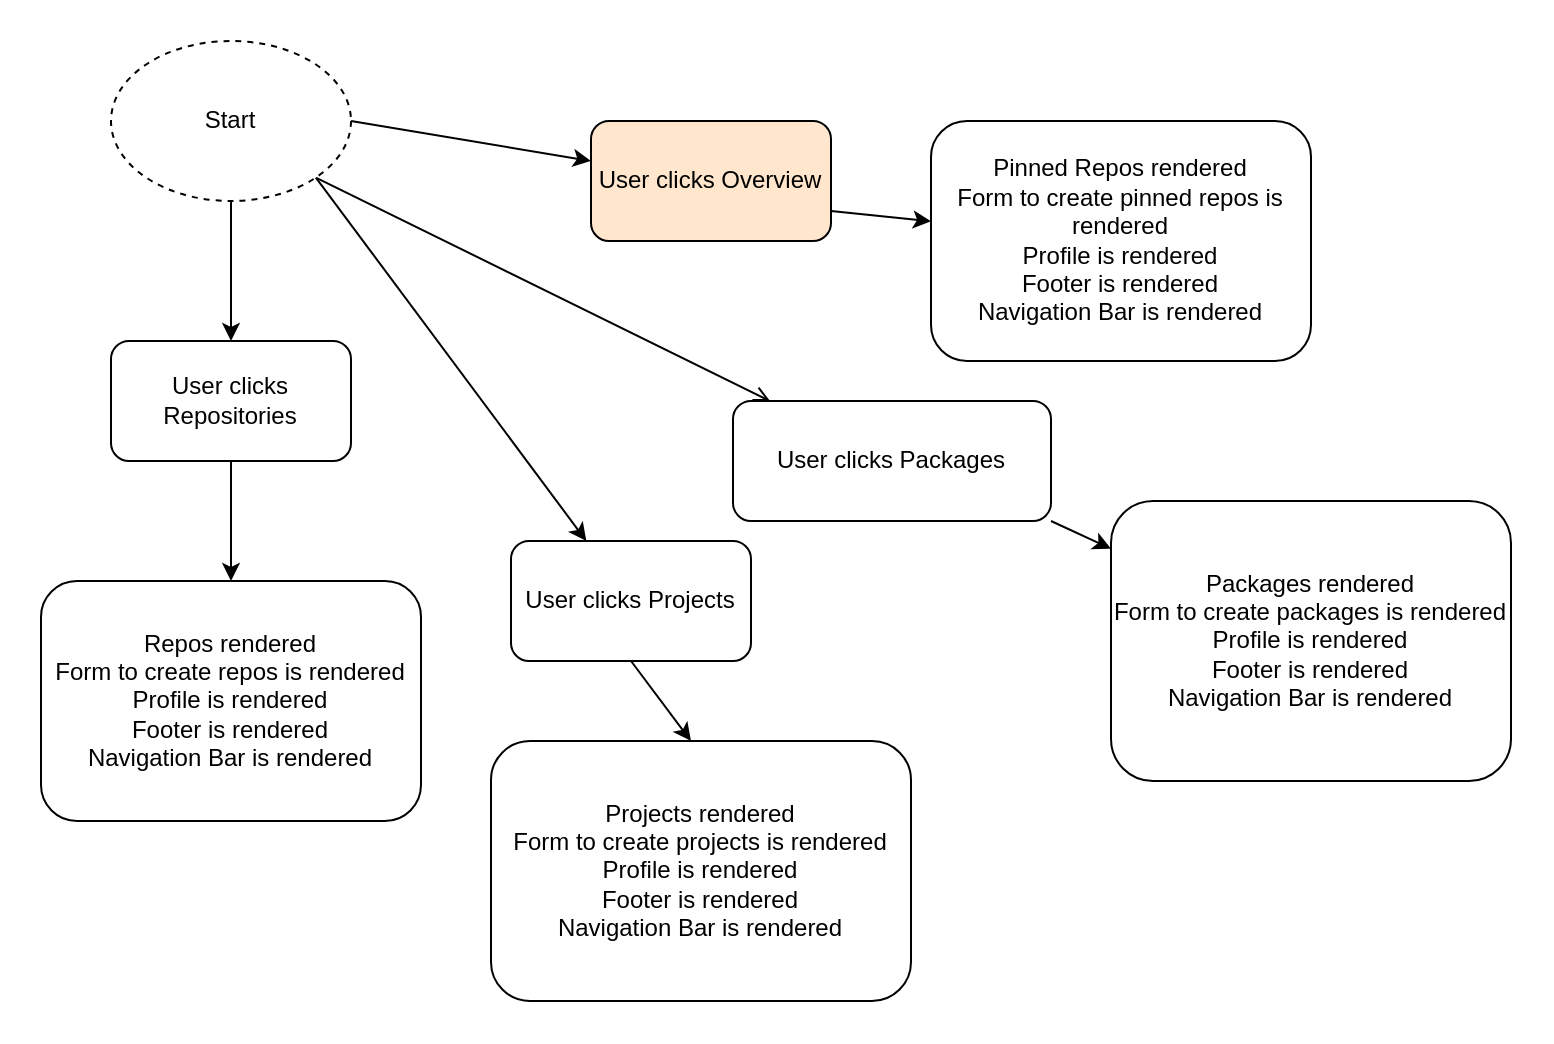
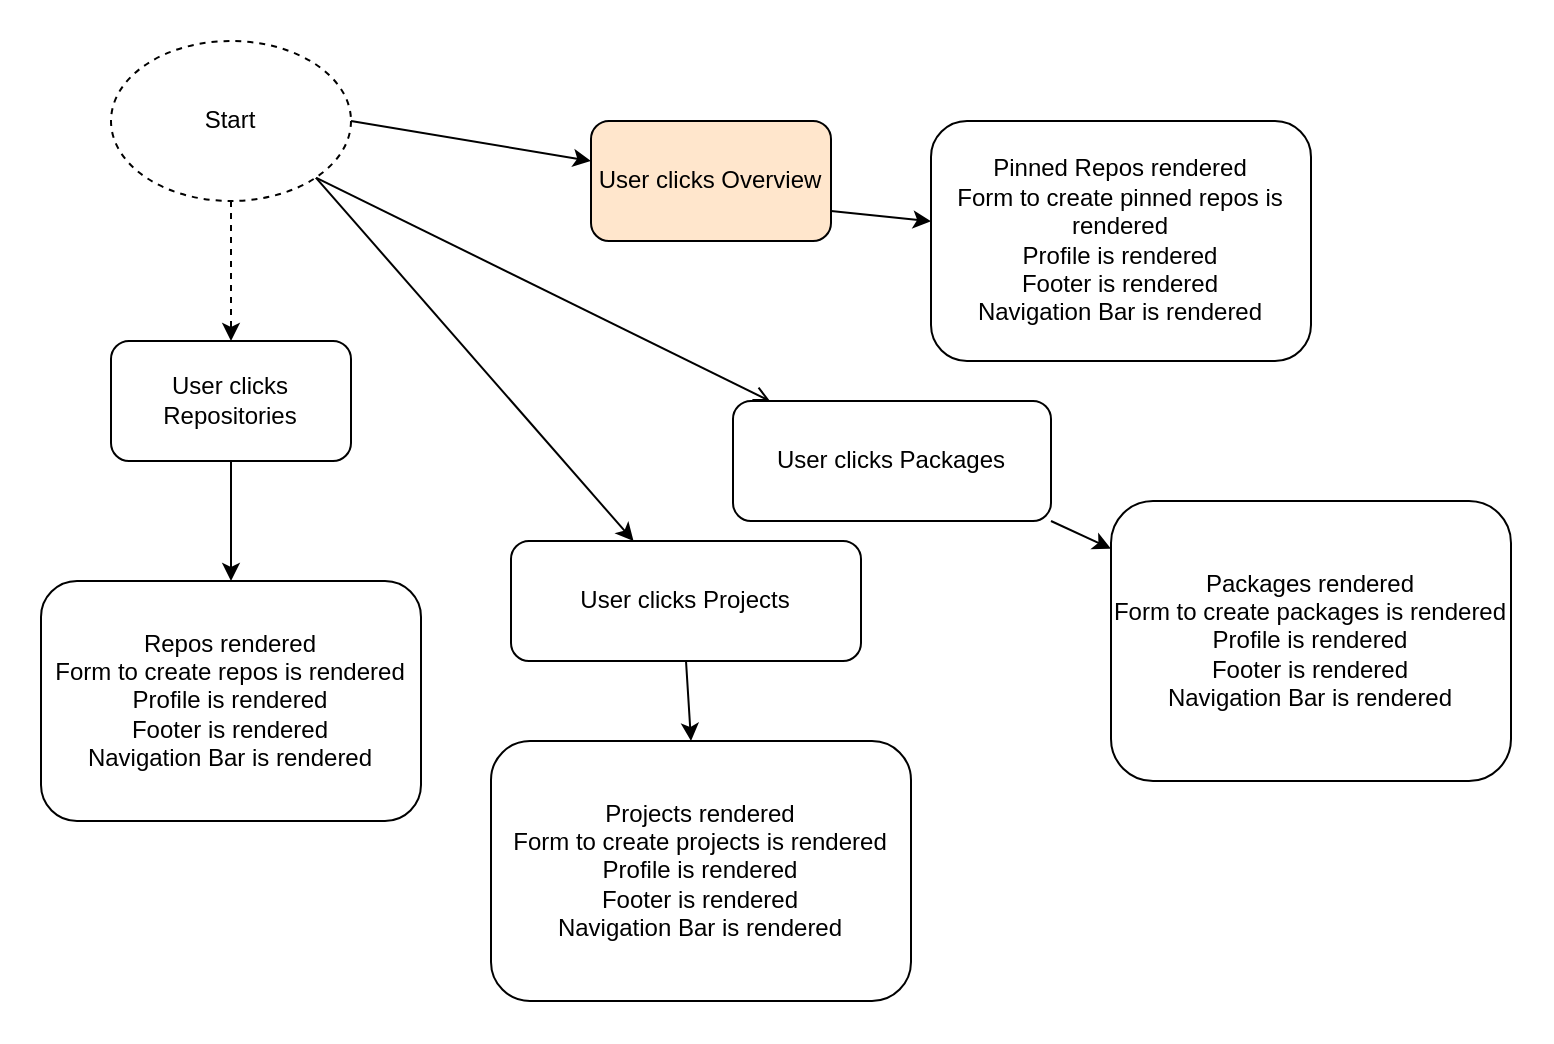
(231, 262) -> (231, 262)
(631, 601) -> (686, 601)
